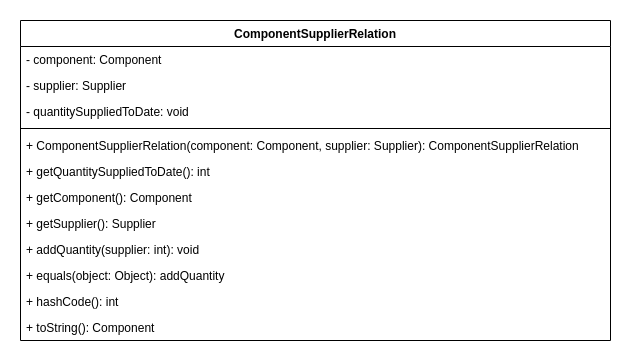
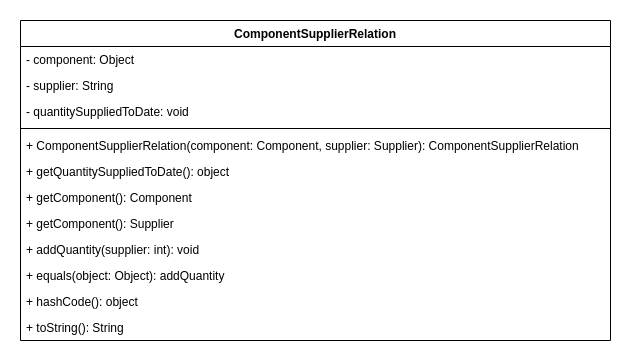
(95, 60) -> (85, 60)
(82, 86) -> (77, 86)
(129, 172) -> (141, 172)
(99, 224) -> (106, 224)
(77, 302) -> (89, 302)
(97, 328) -> (85, 328)
